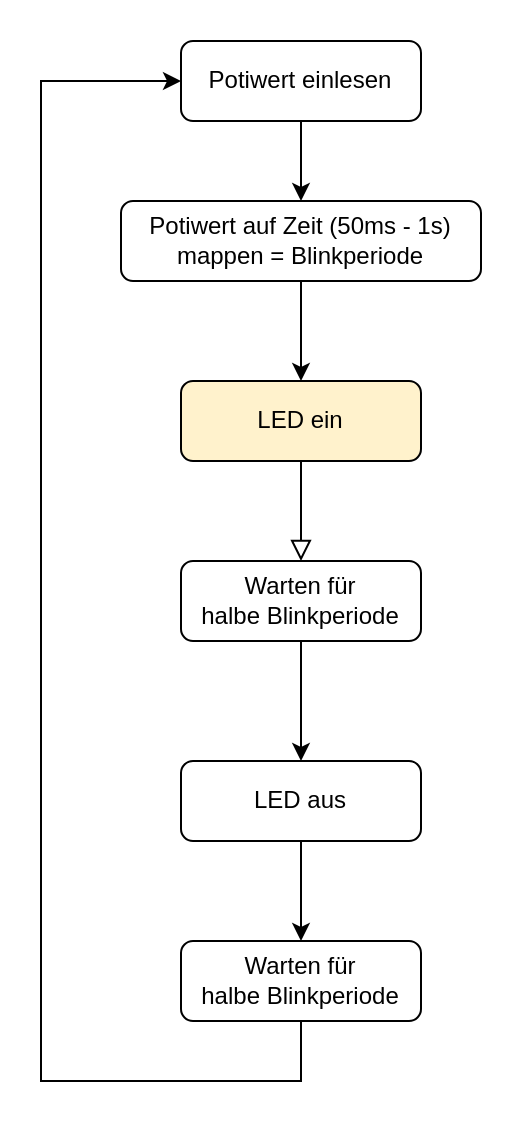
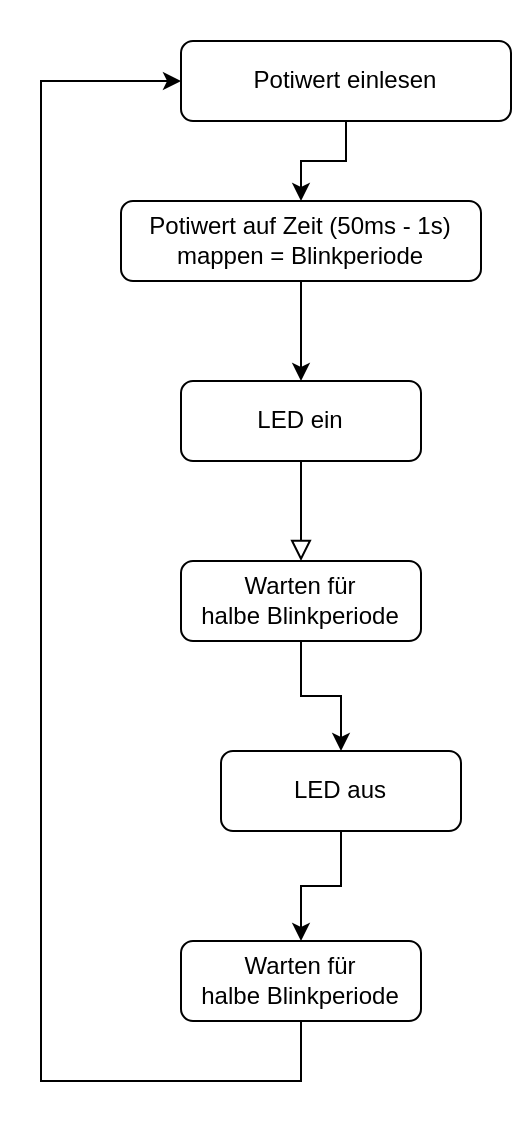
(301, 81) -> (346, 81)
(301, 421) -> (301, 421)
(301, 801) -> (341, 791)
